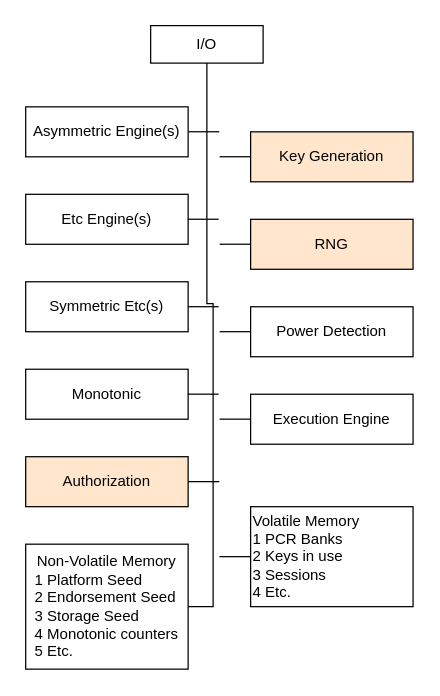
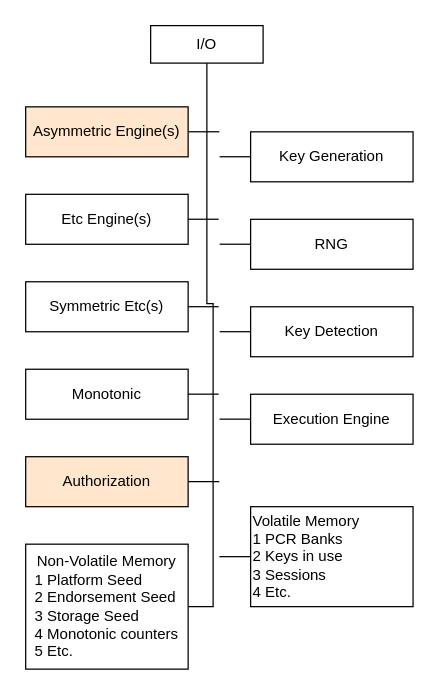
(107, 132) -> (107, 132)
(332, 157) -> (332, 157)
(332, 244) -> (332, 244)
(332, 332) -> (332, 332)
